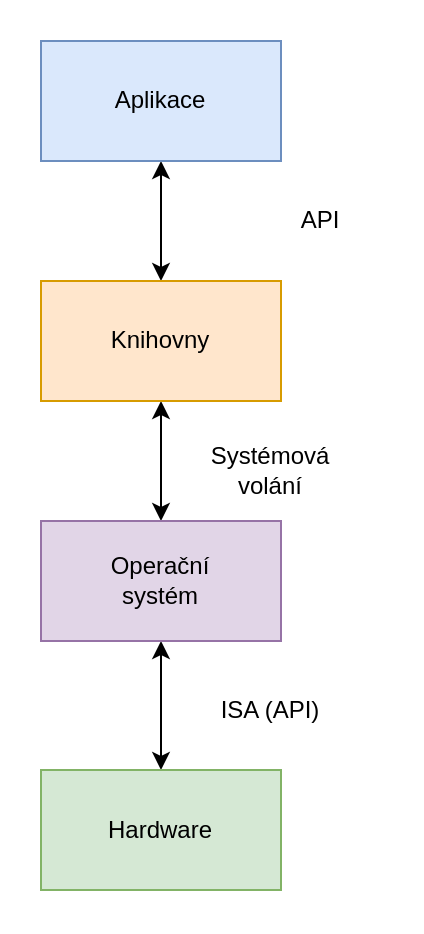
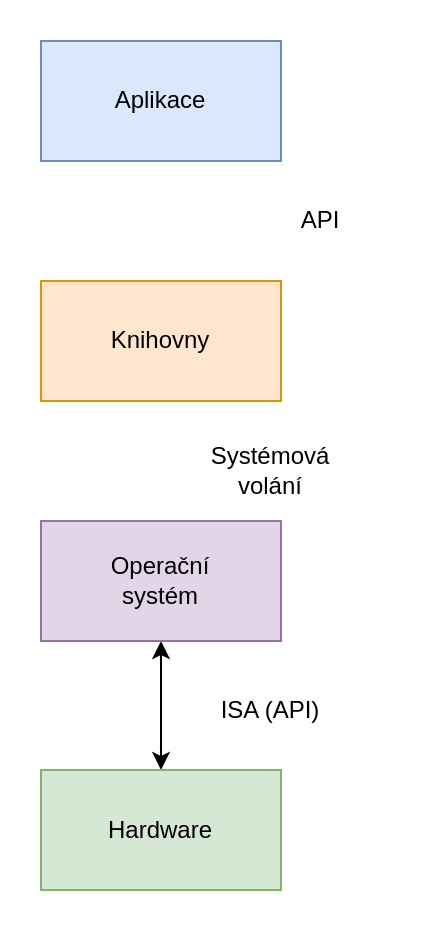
(161, 221) -> none
(161, 461) -> none
